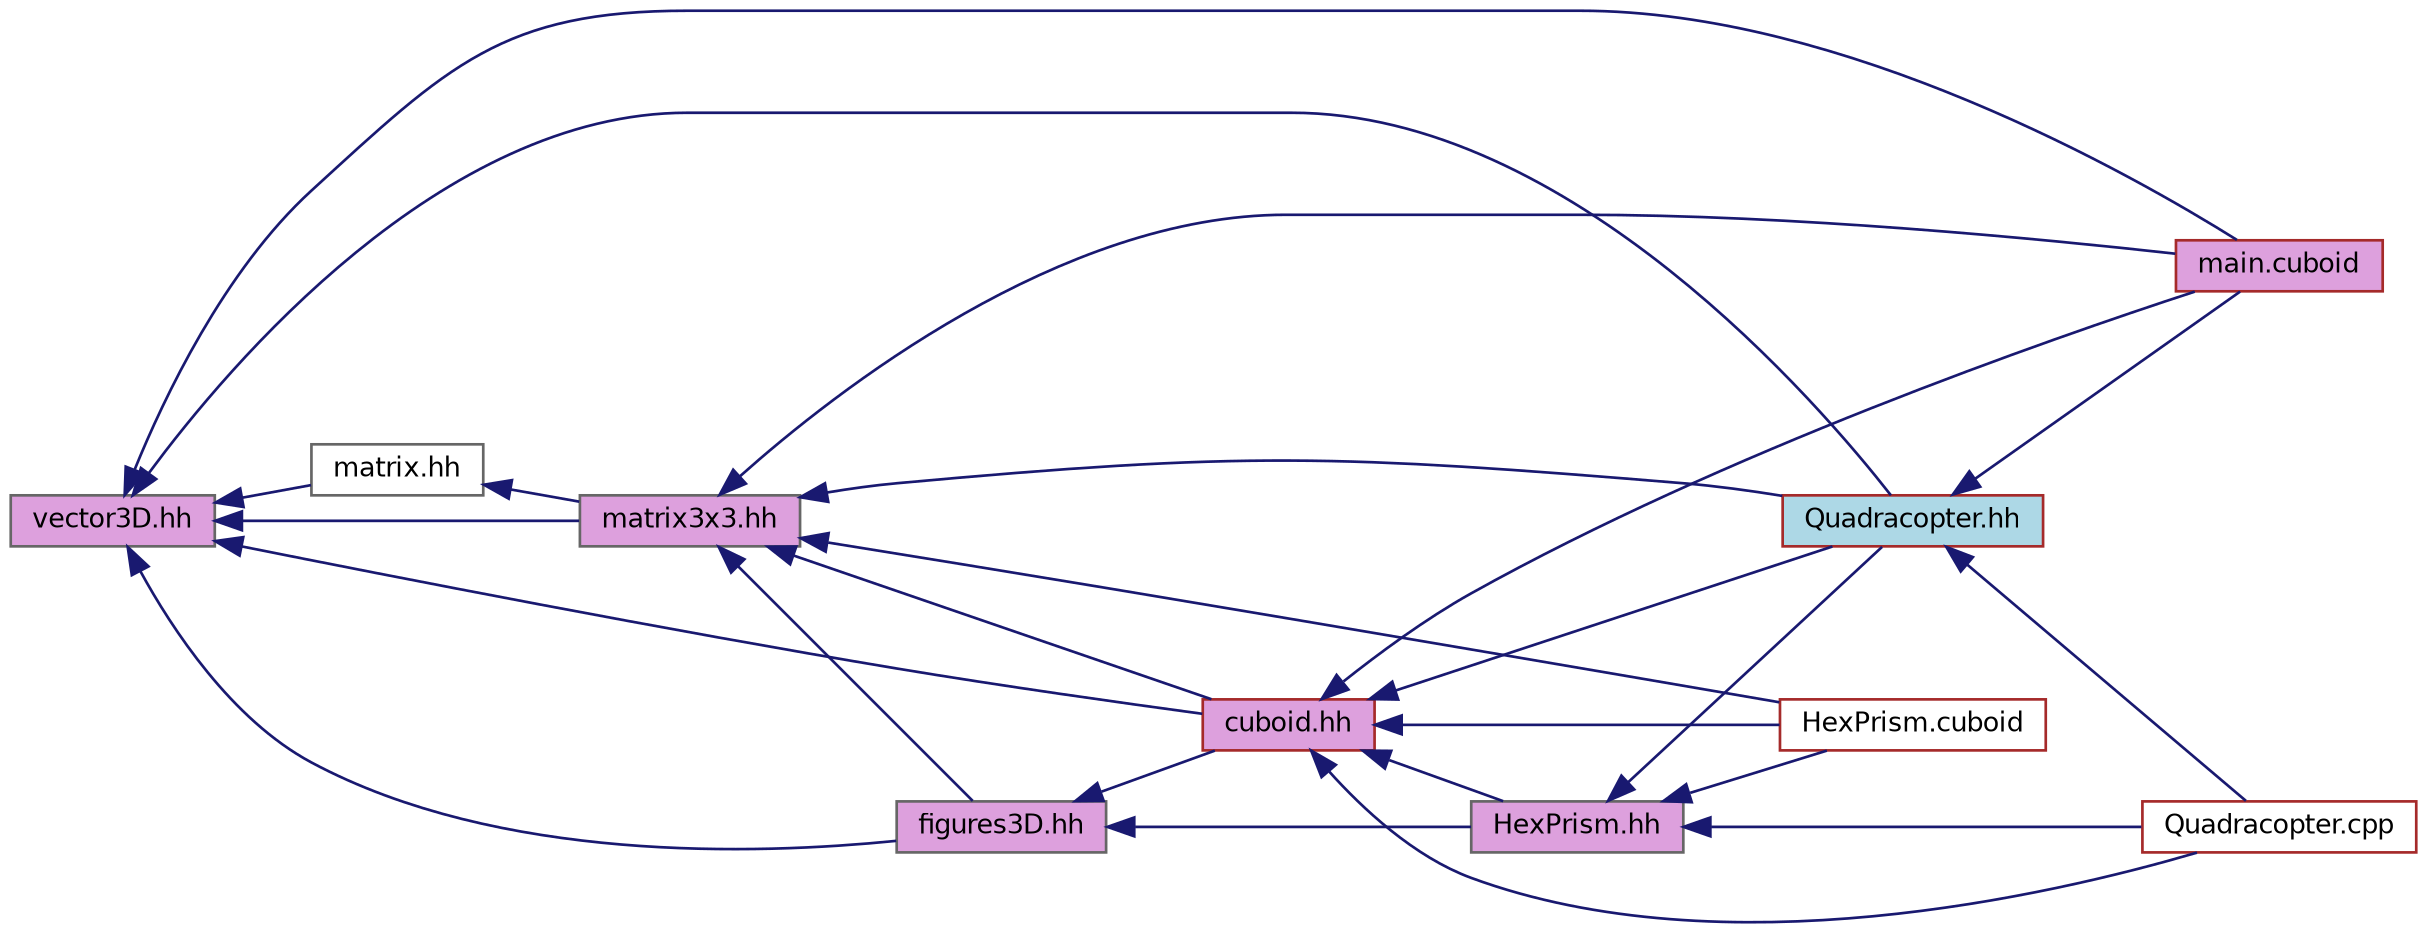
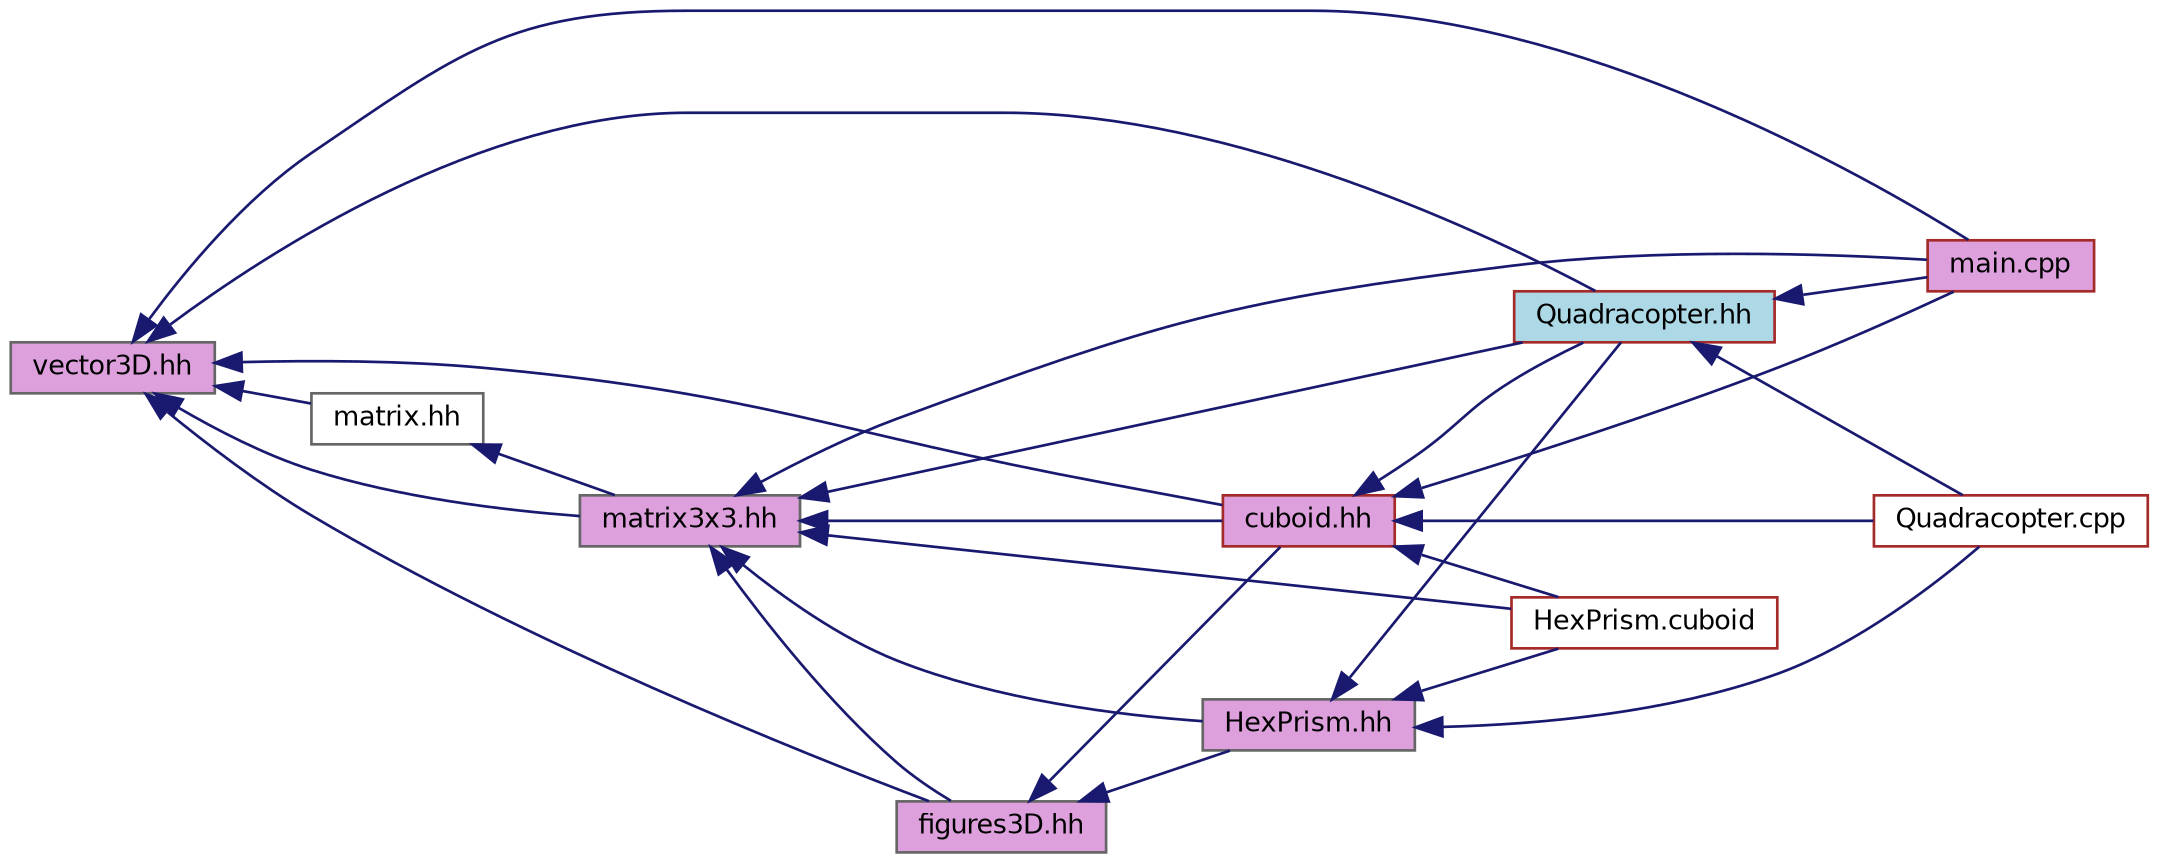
(2279, 266) -> (2011, 266)
(1446, 781) -> (959, 681)
